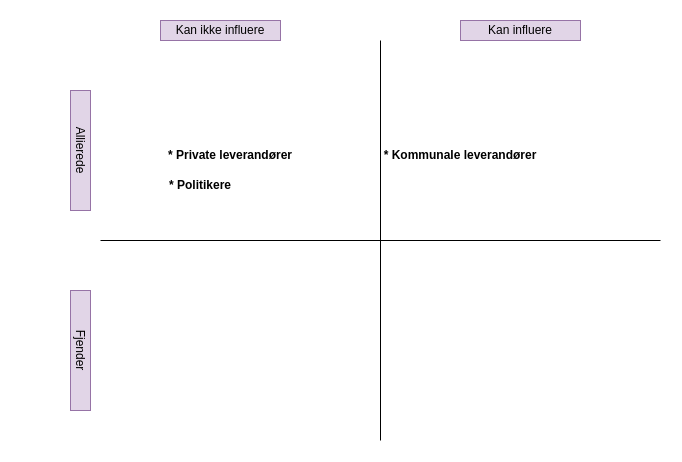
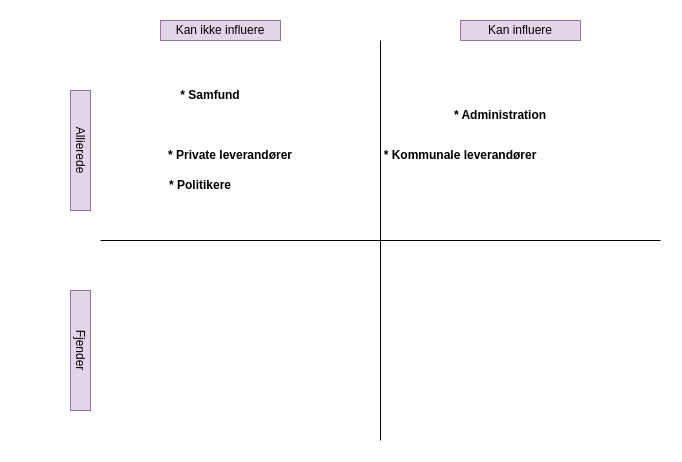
none -> (211, 96)
none -> (501, 116)
